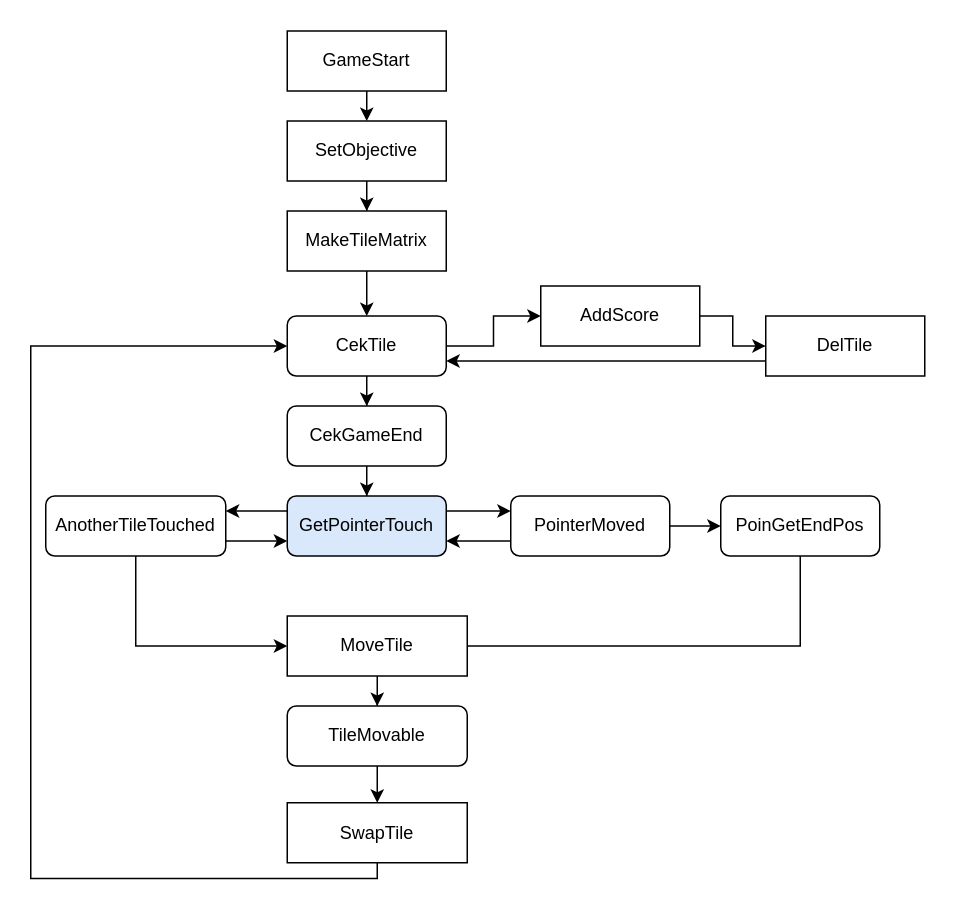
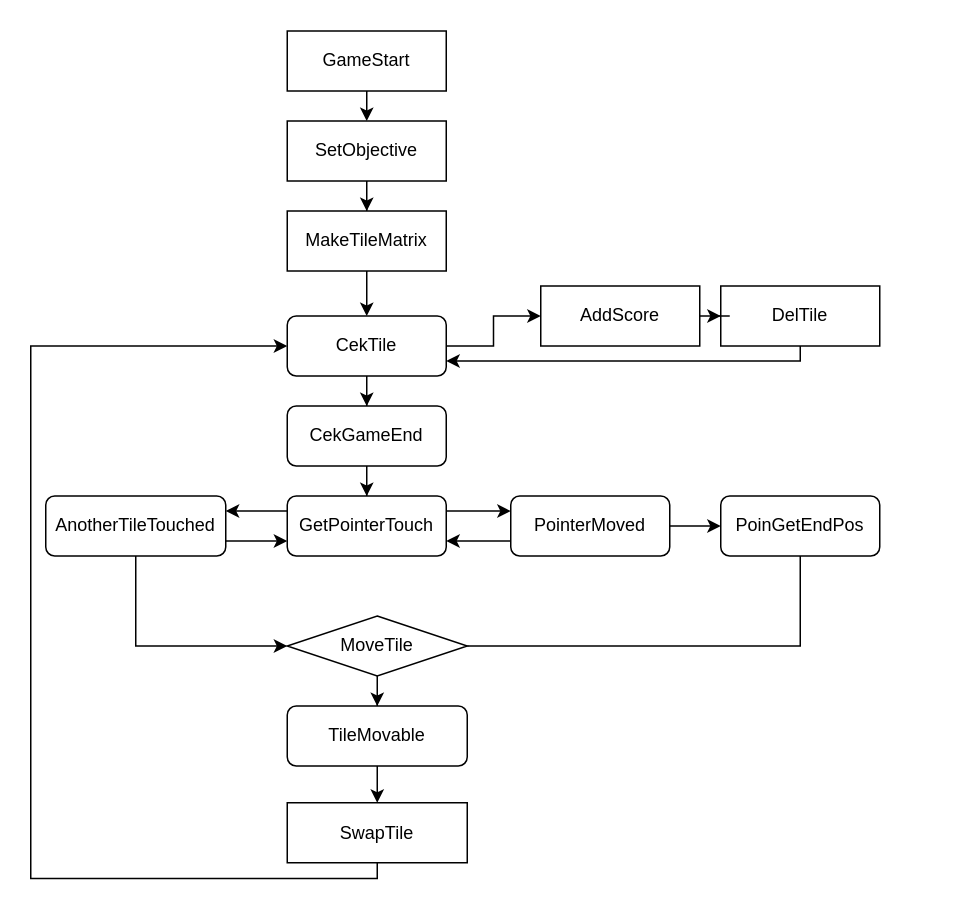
(845, 346) -> (800, 316)
(367, 526) -> (367, 526)
(377, 646) -> (377, 646)
